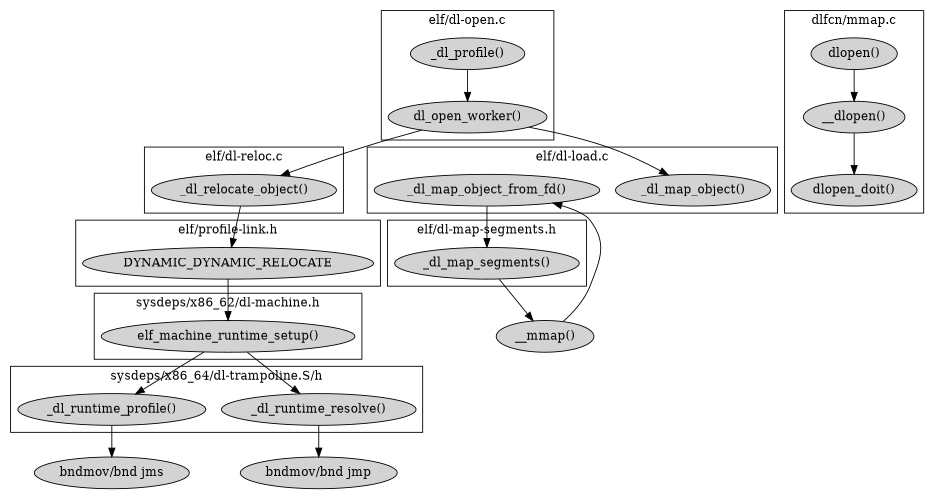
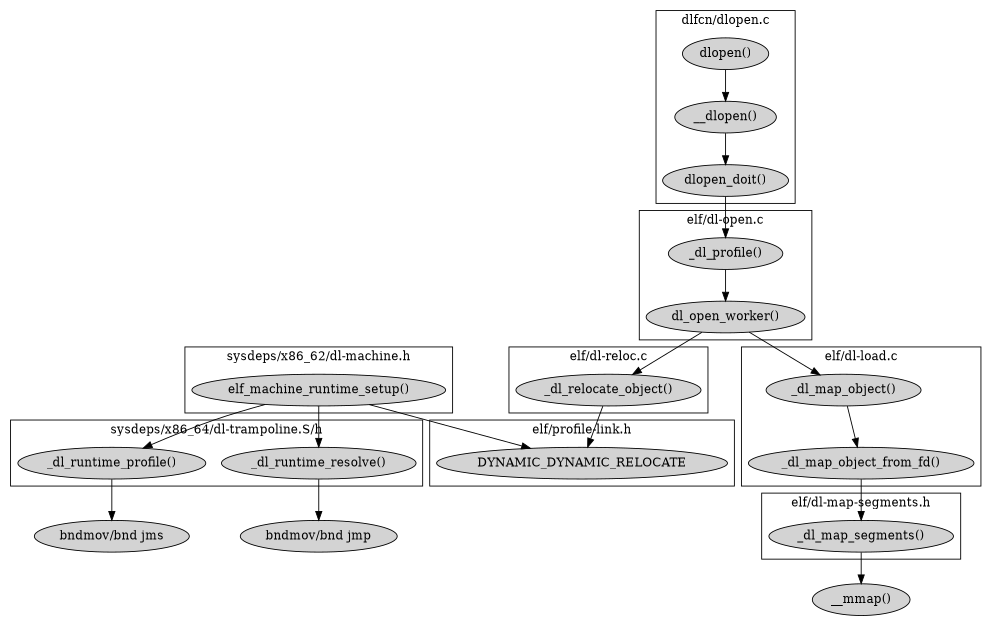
(854, 21) -> (726, 21)
none -> (726, 216)
(599, 259) -> (851, 422)
(228, 299) -> (449, 426)
